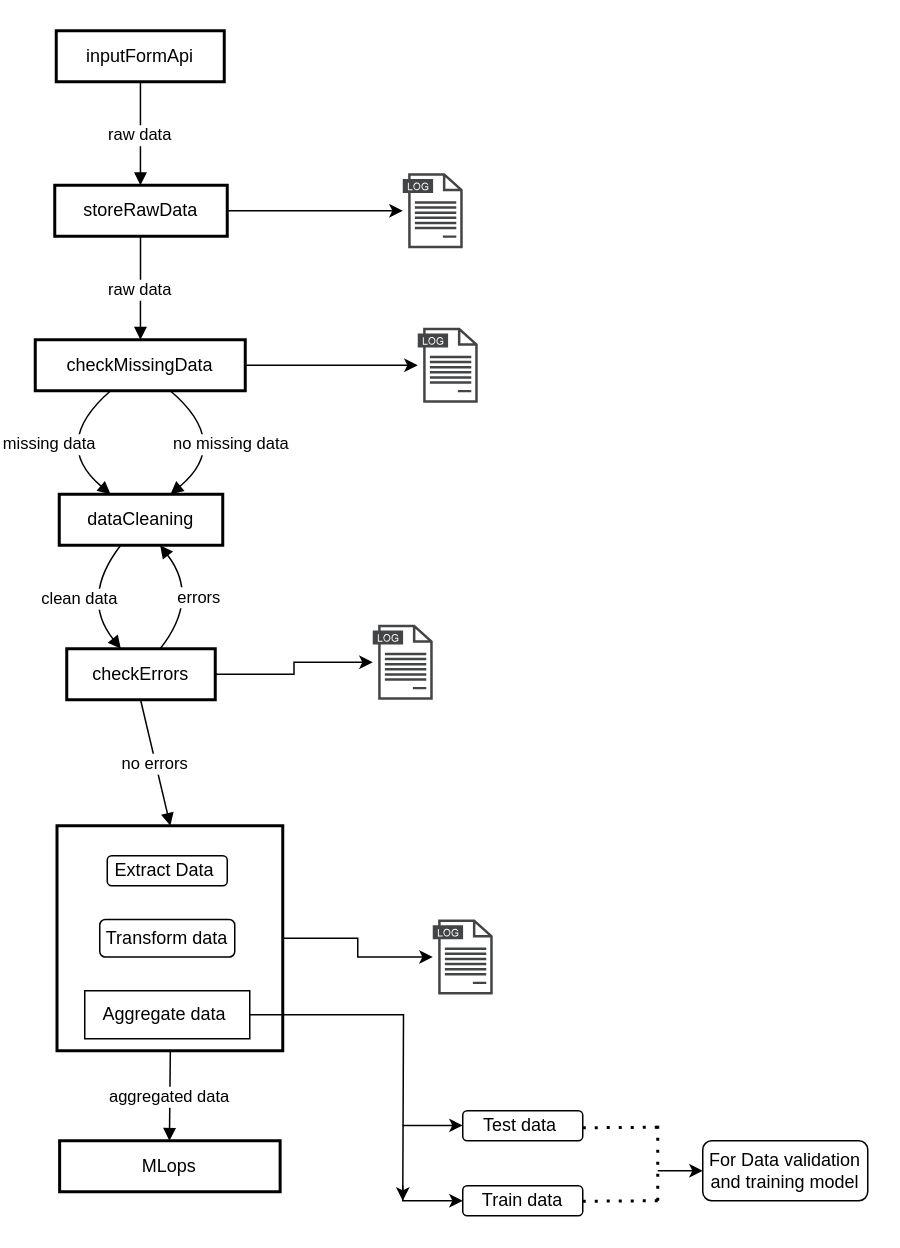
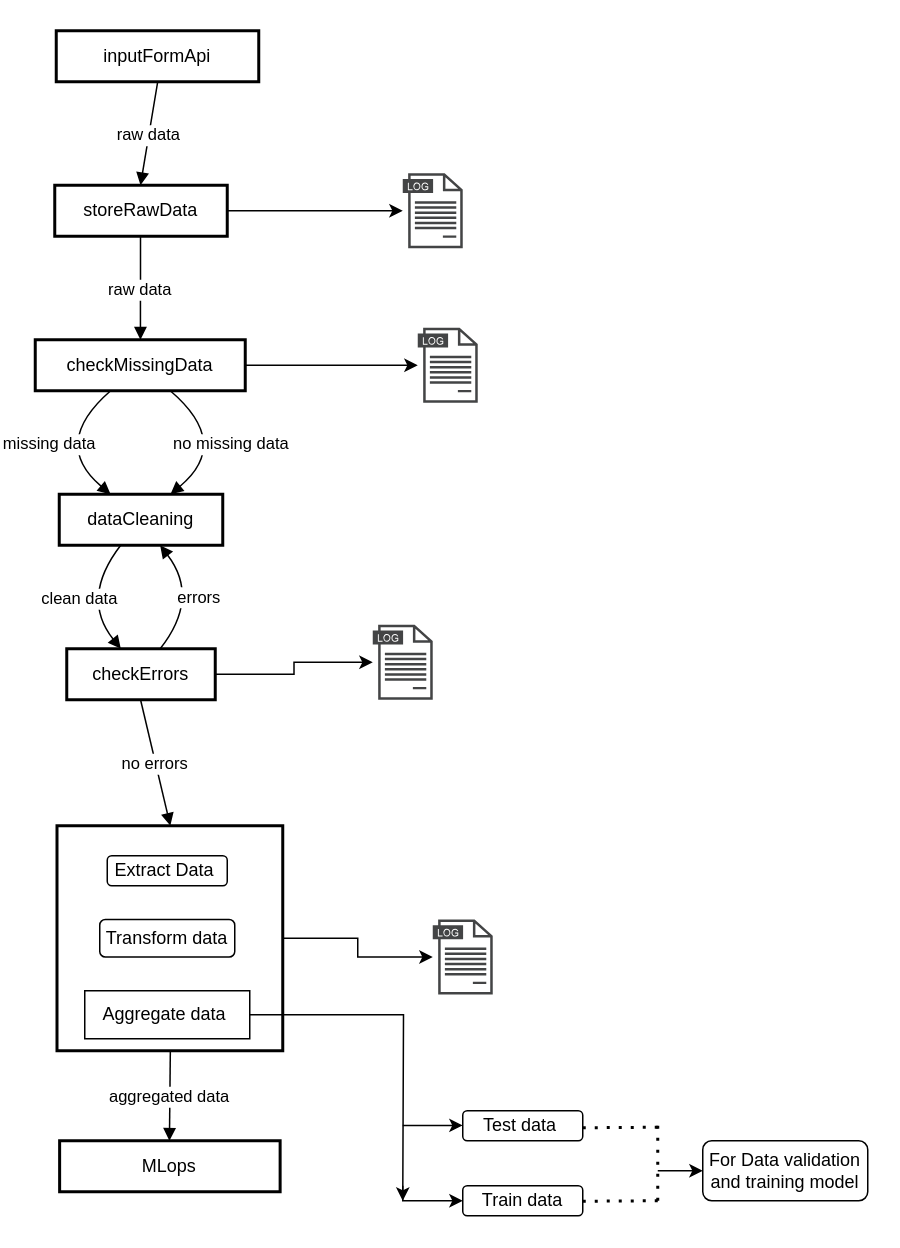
(140, 56) -> (158, 56)
